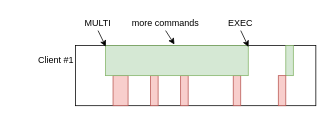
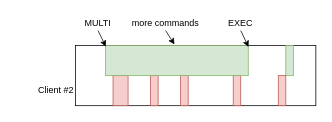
(45, 60) -> none
none -> (45, 90)
